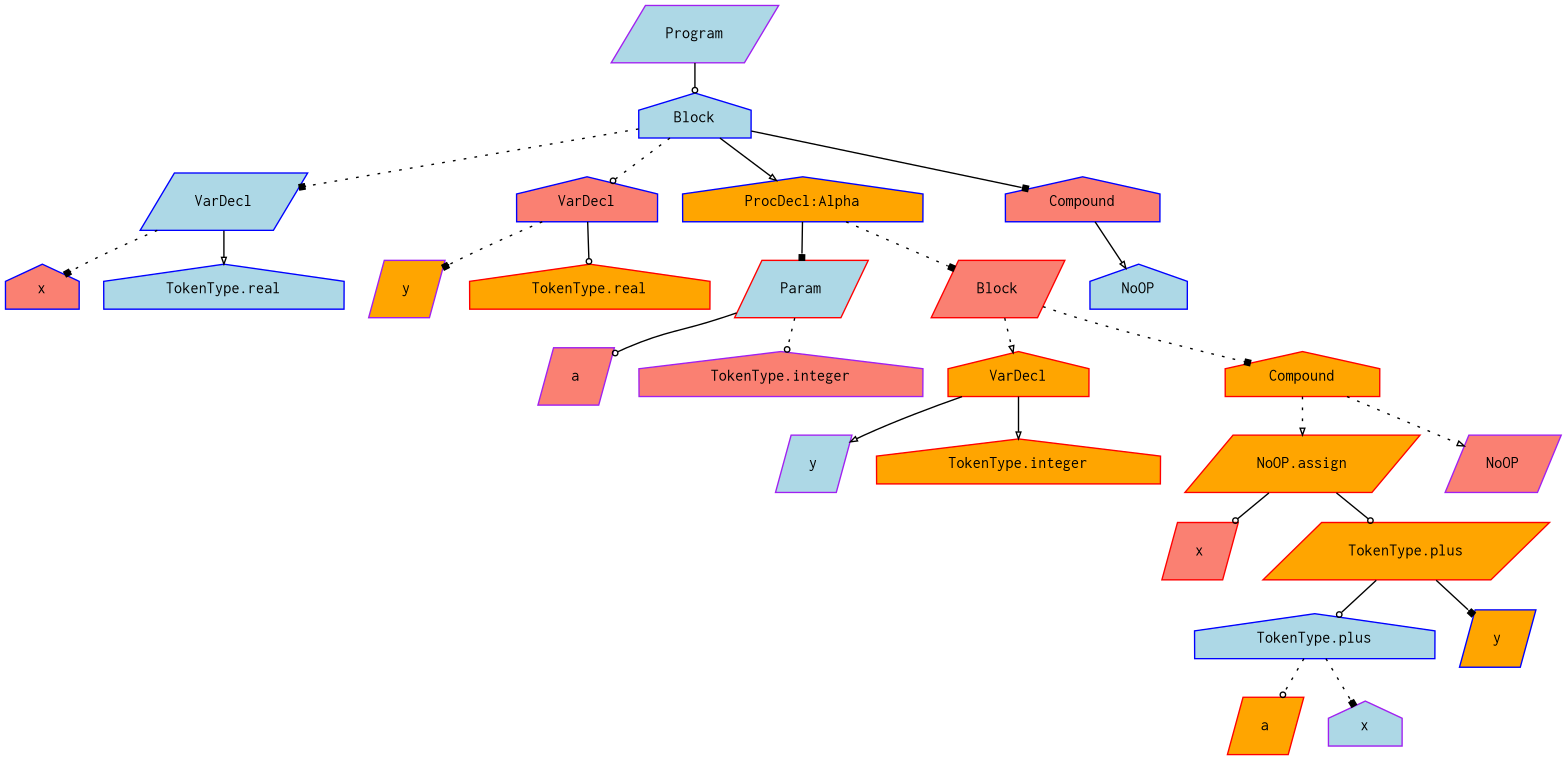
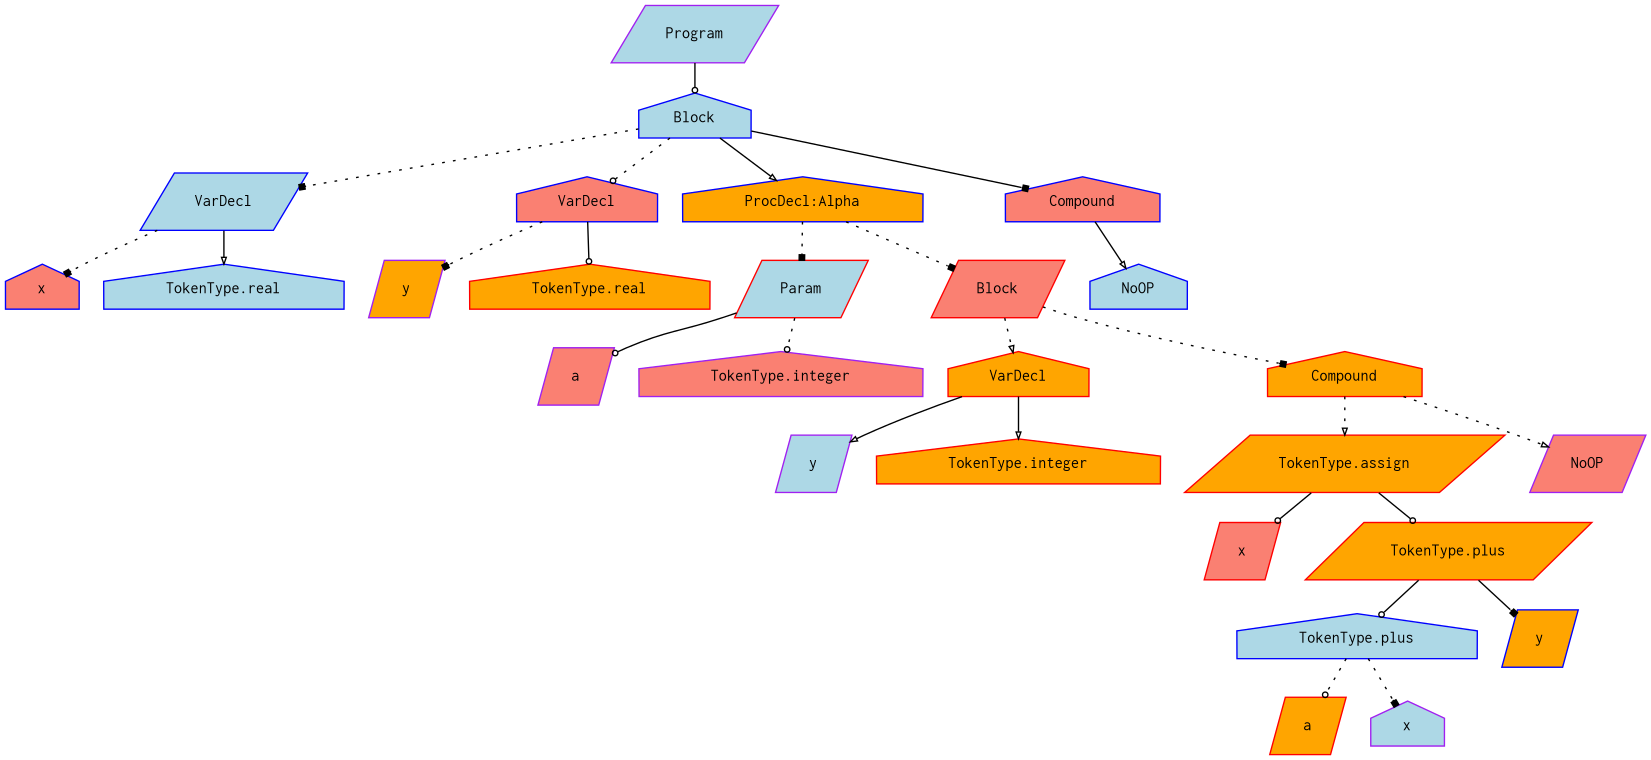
(802, 237) -> (802, 237)
(1302, 464) -> (1345, 464)
